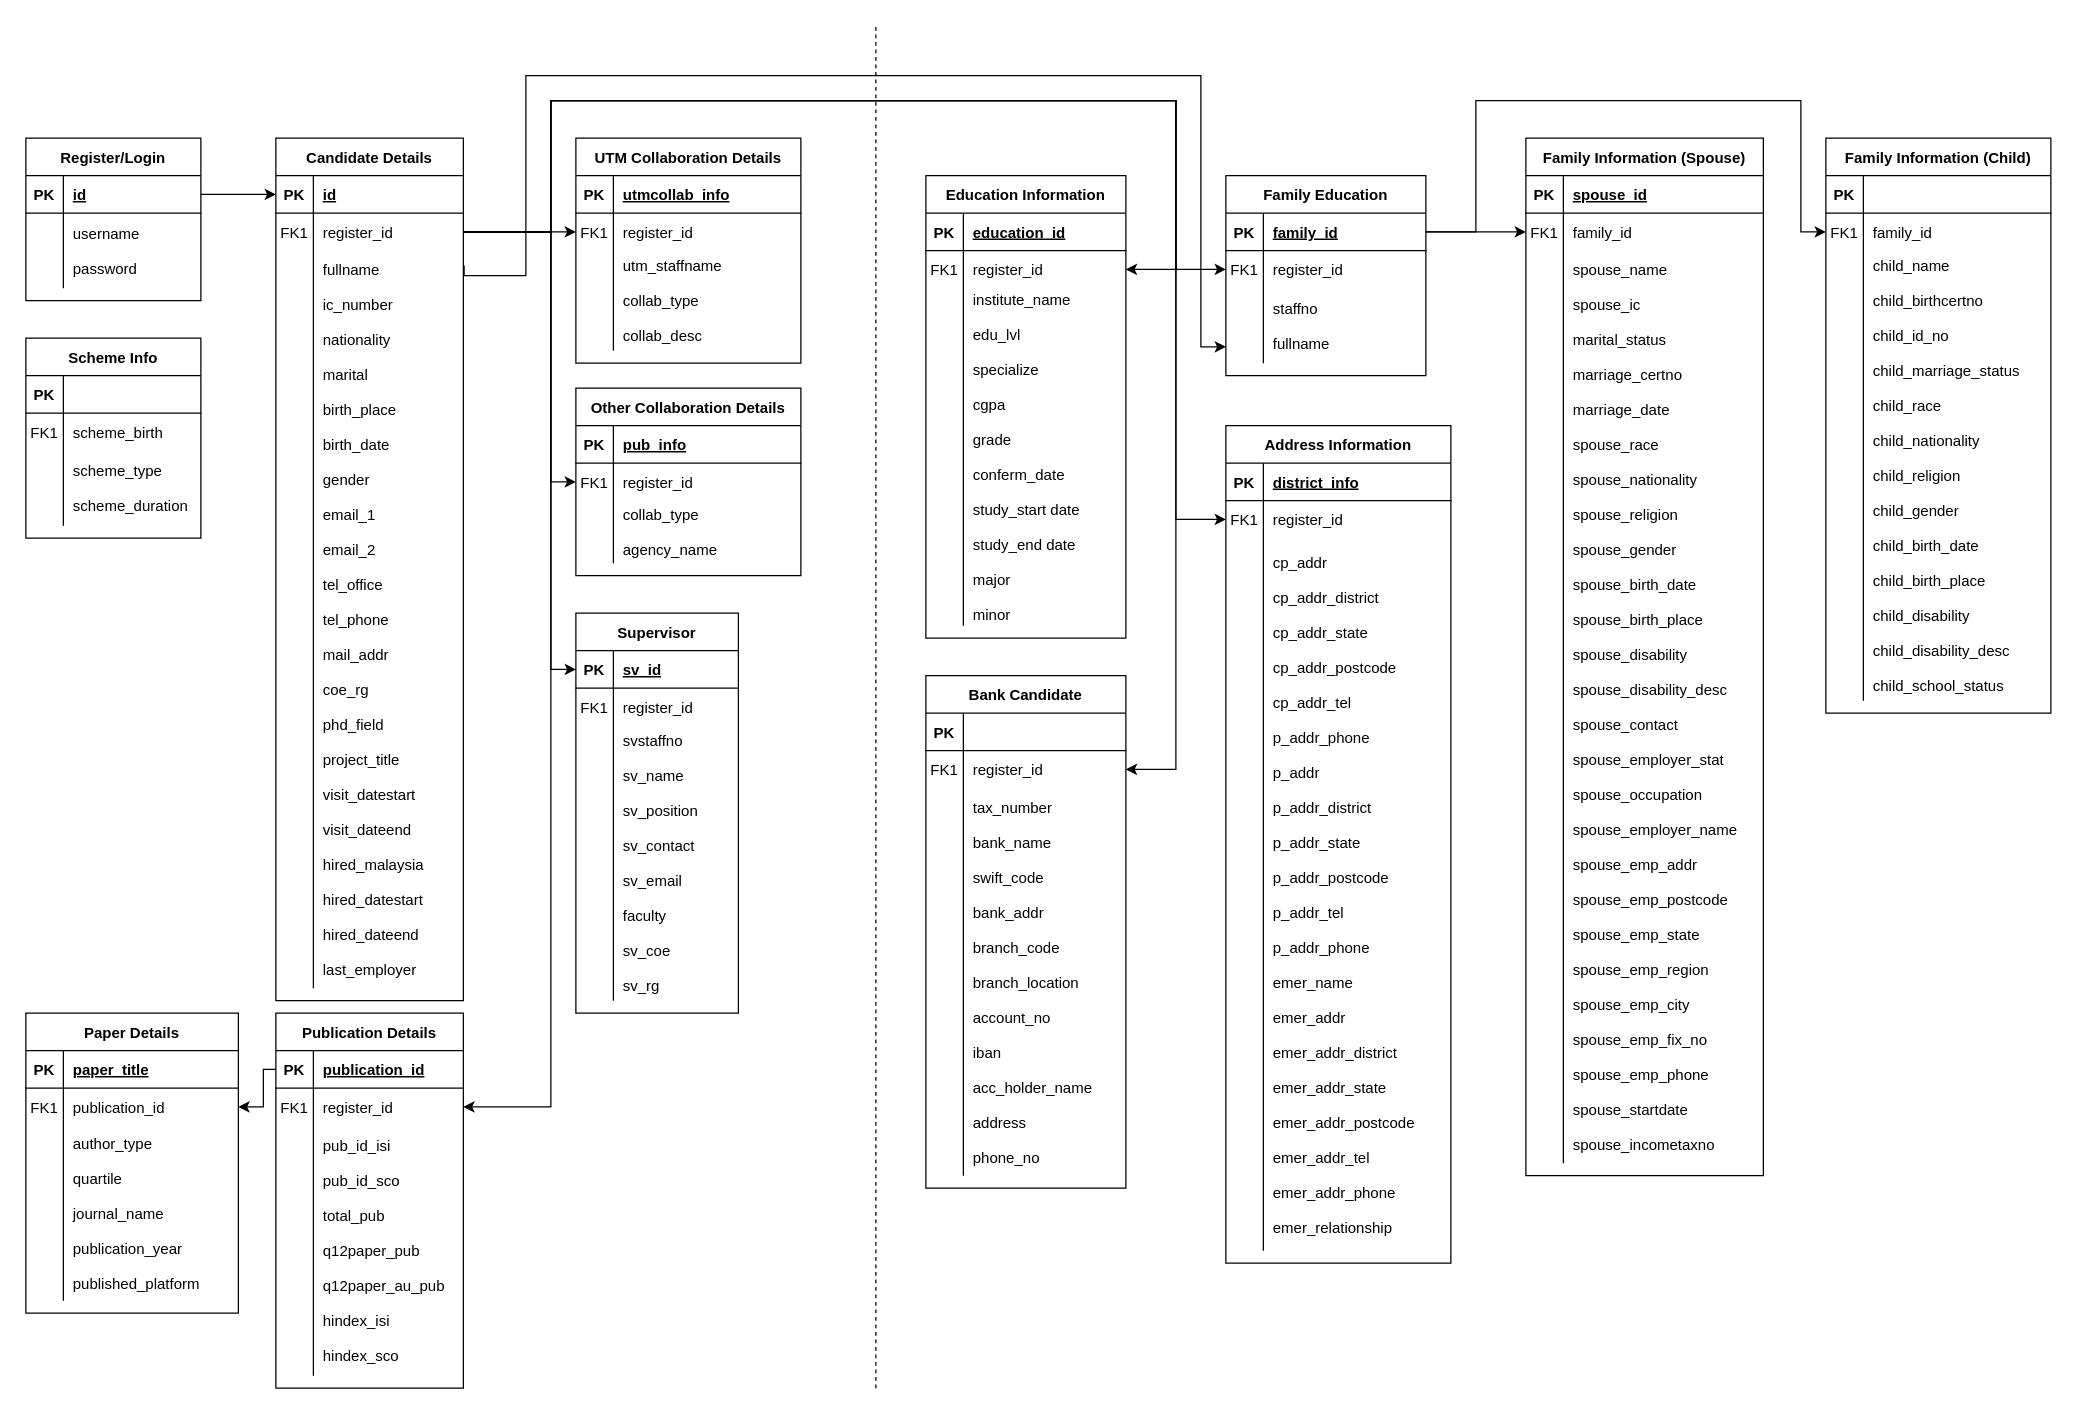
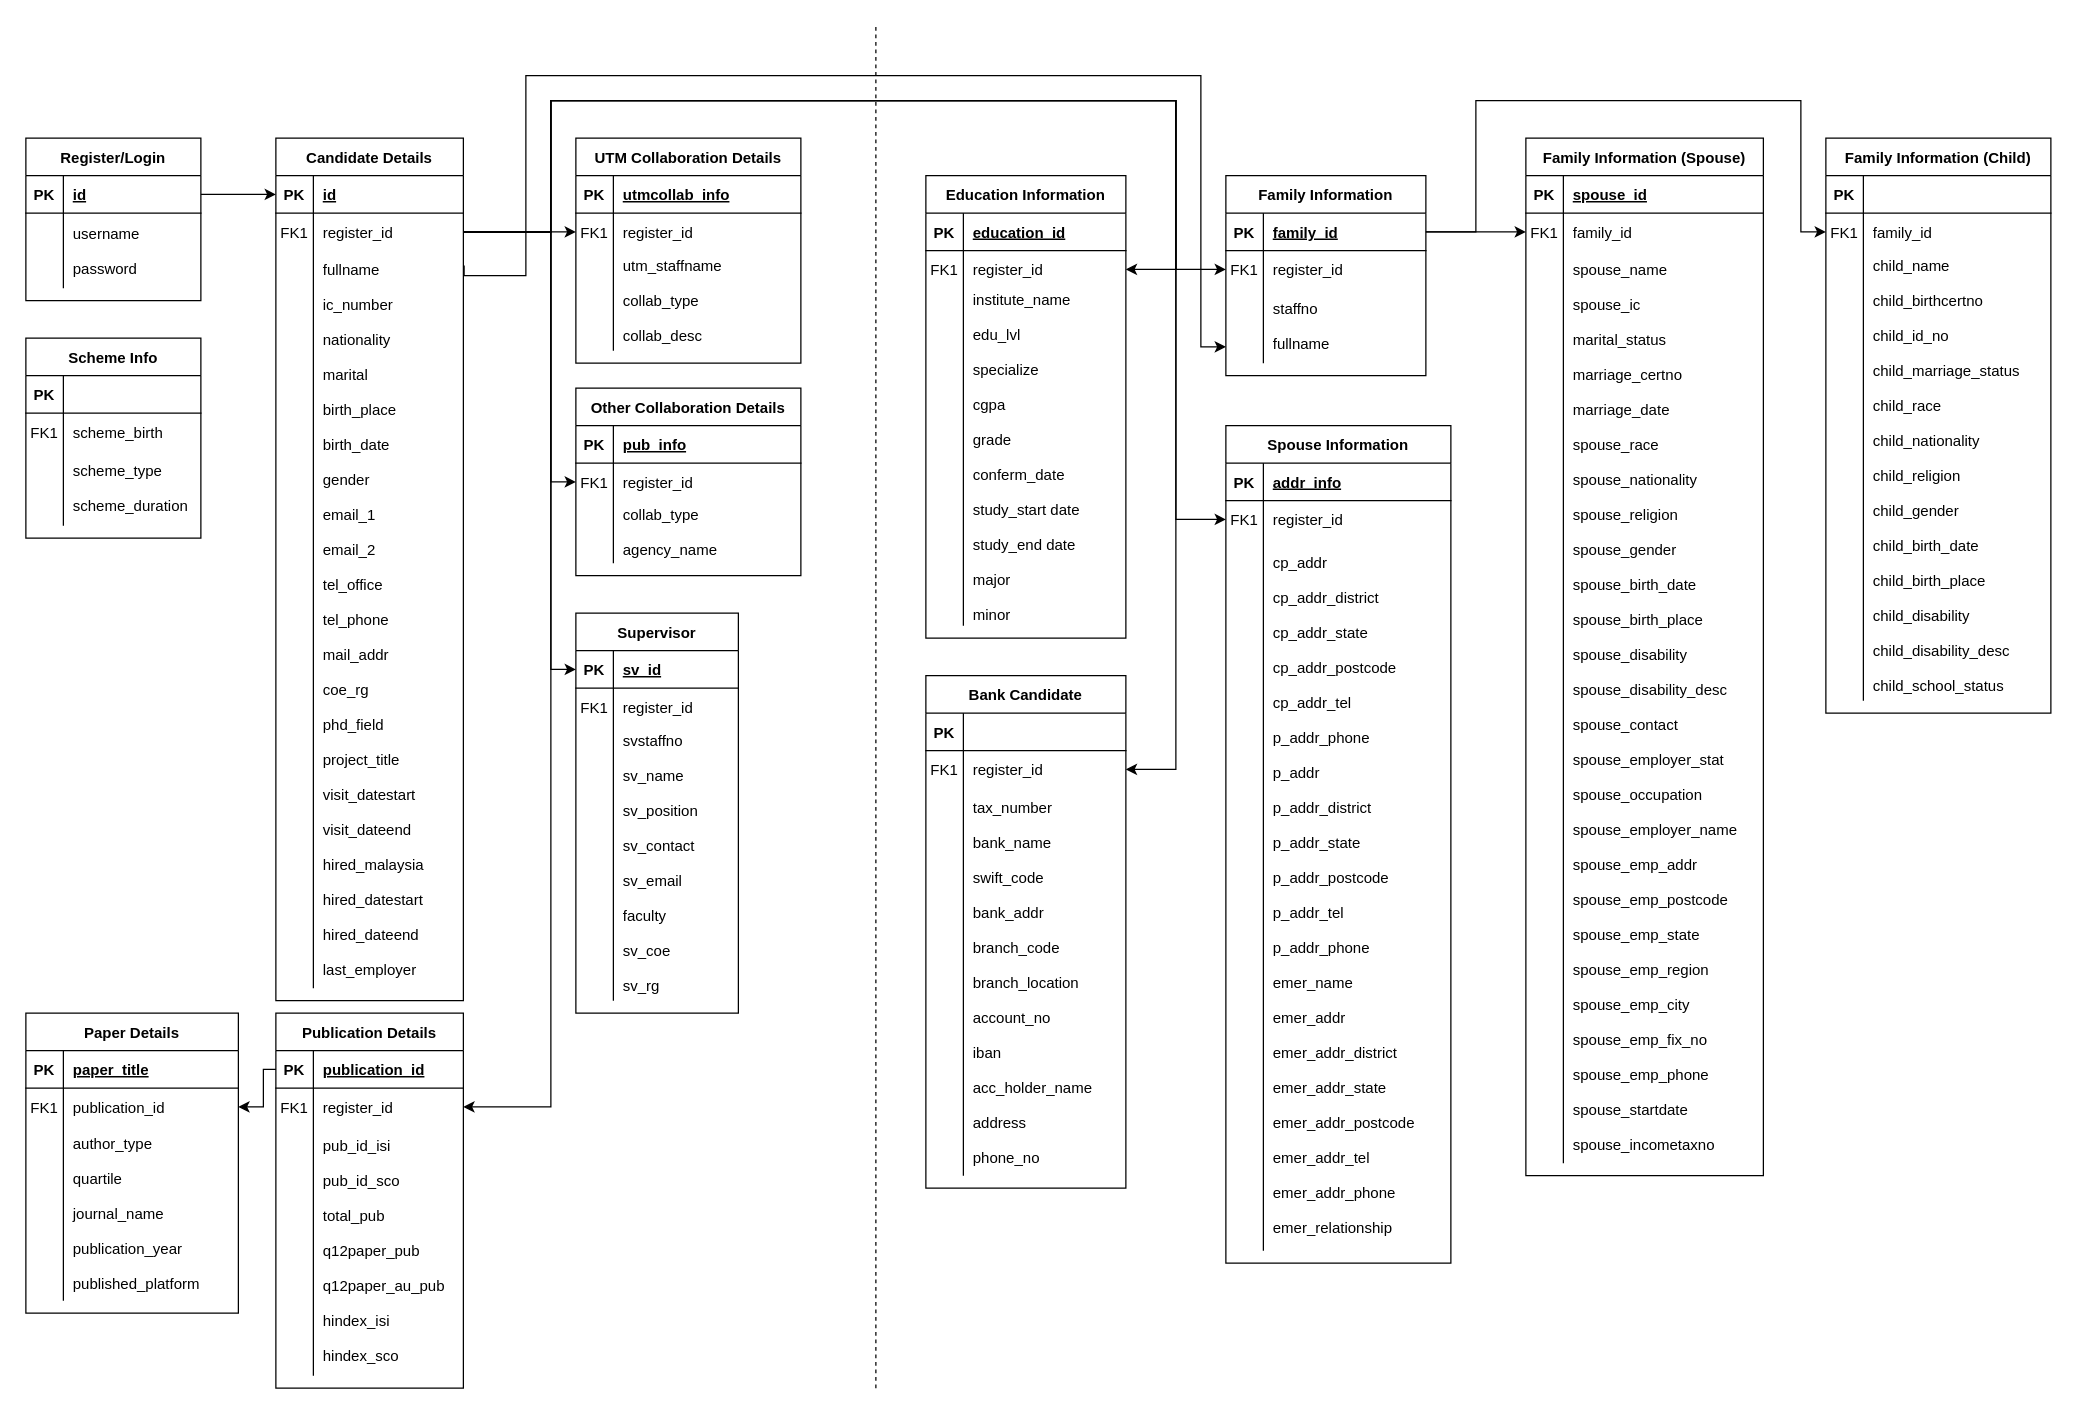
(1325, 195) -> (1325, 195)
(1338, 445) -> (1338, 445)
(1321, 483) -> (1308, 483)
